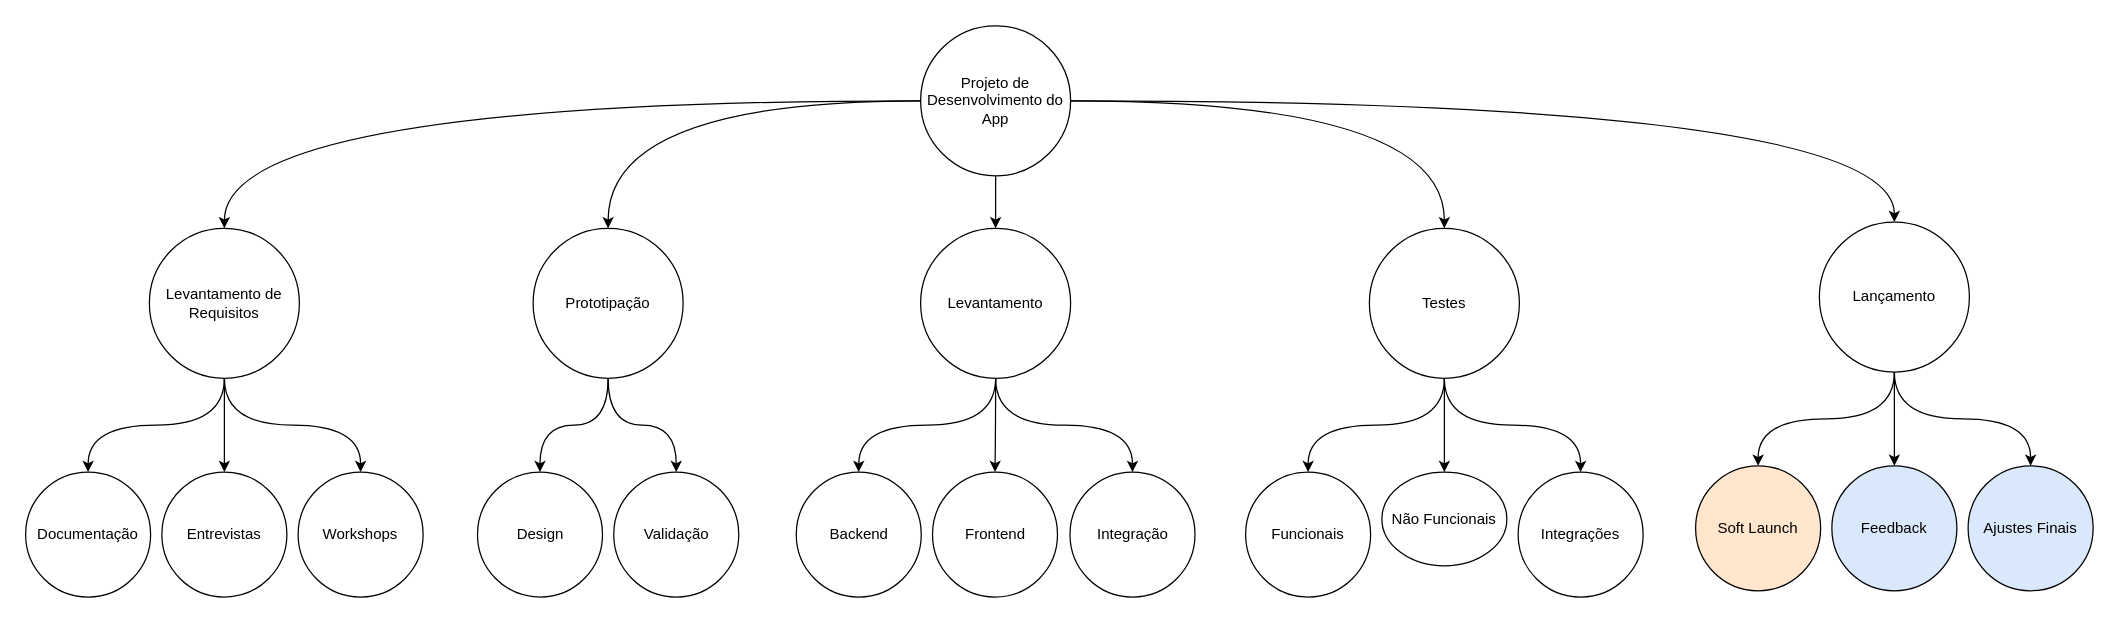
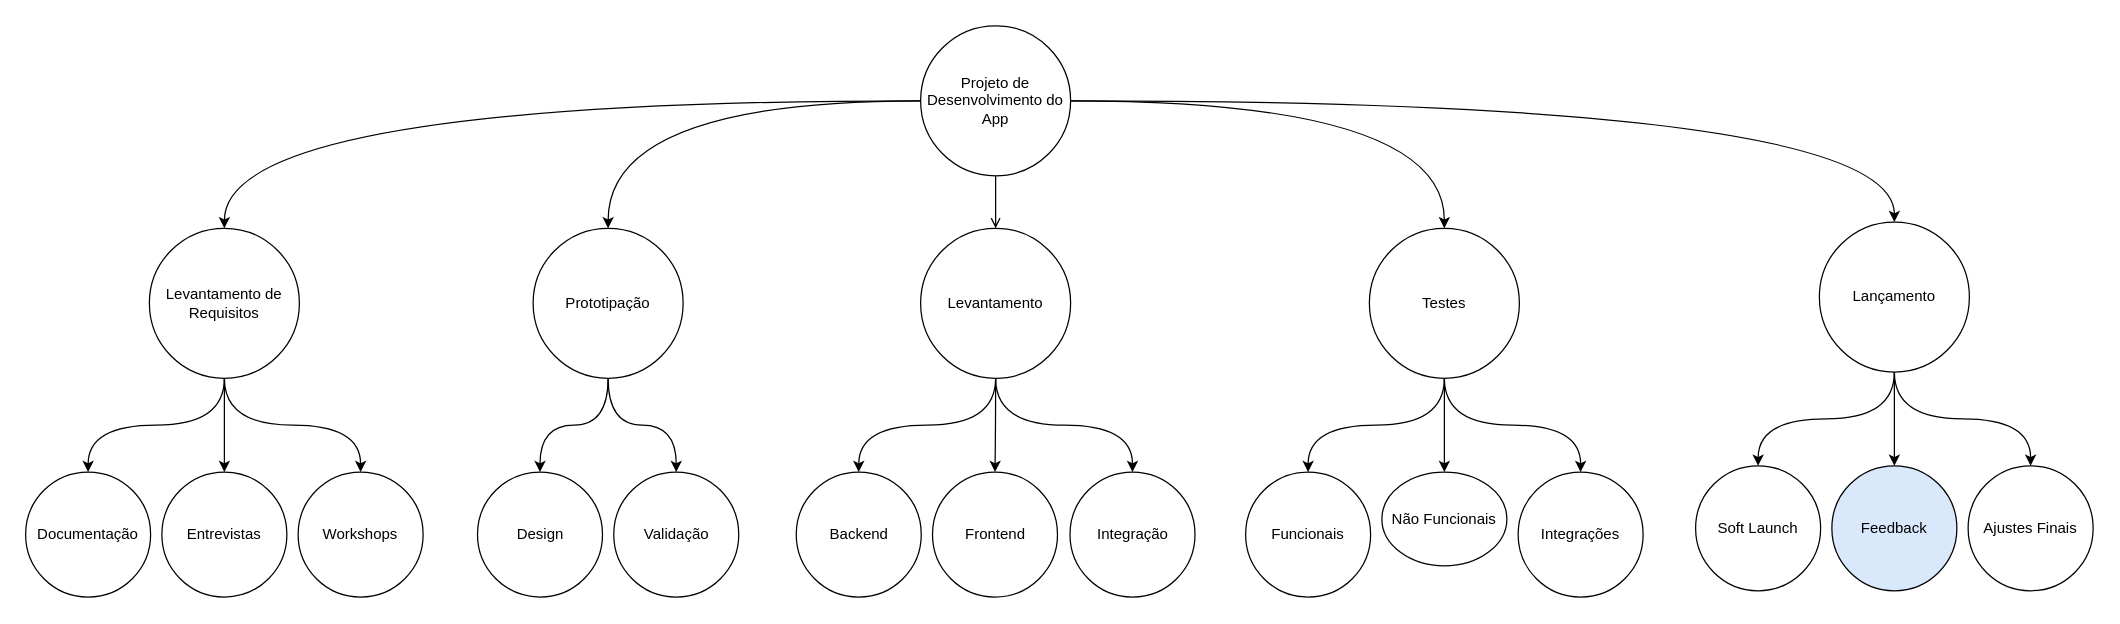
(996, 218) -> (996, 220)
(1758, 528) -> (1758, 528)
(2031, 528) -> (2031, 528)
